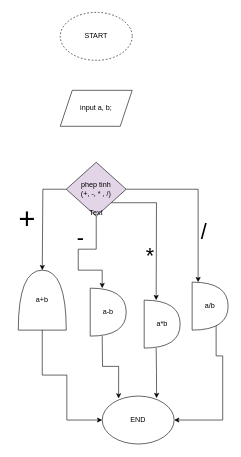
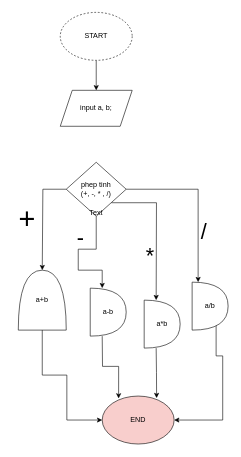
none -> (96, 84)
(96, 189) -> (96, 189)
(138, 420) -> (138, 420)
